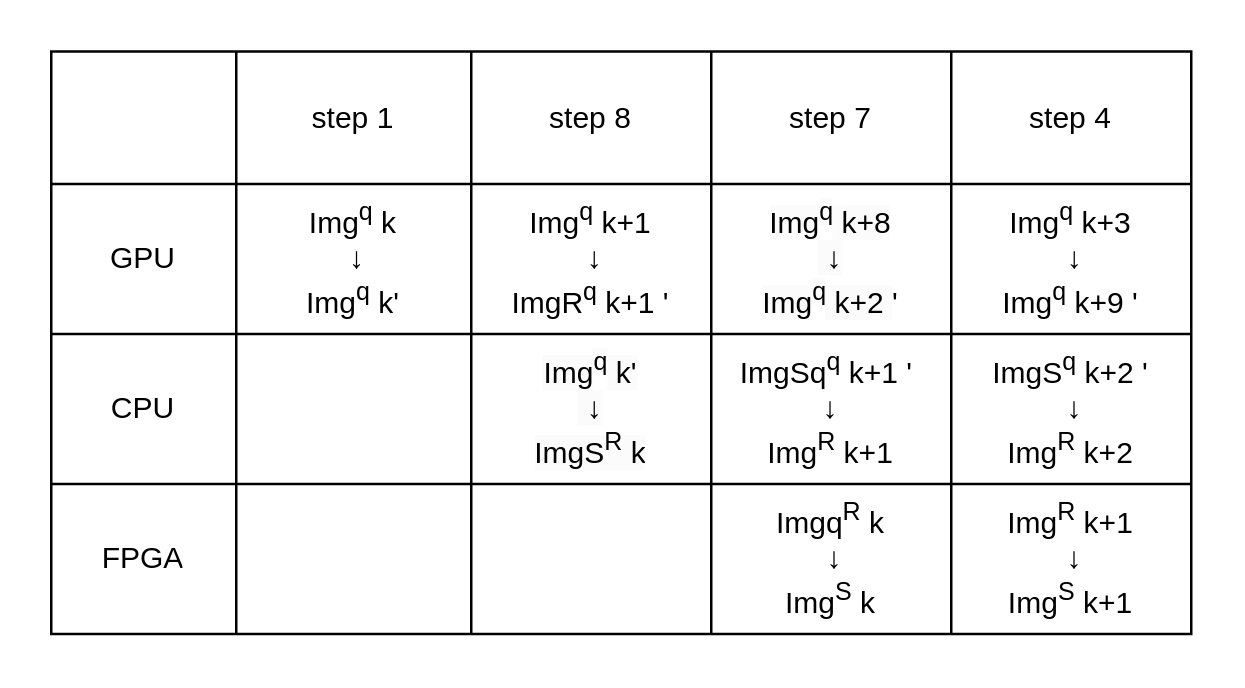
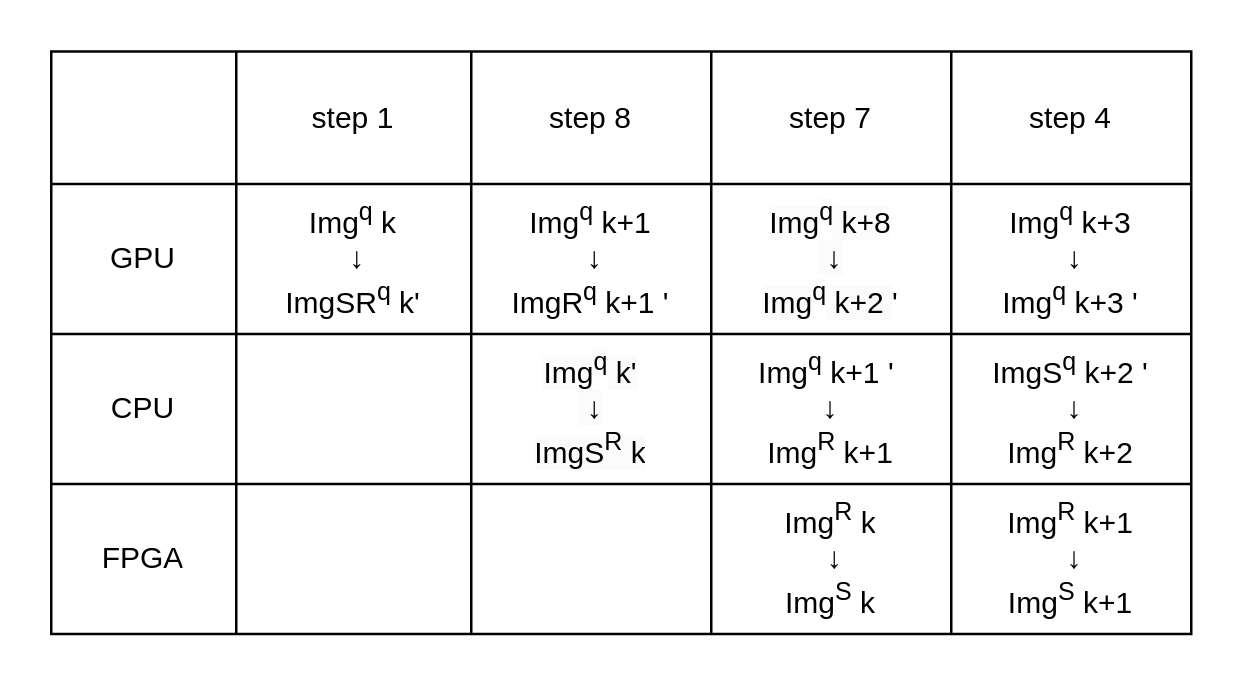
(354, 259) -> (354, 259)
(1071, 259) -> (1071, 259)
(831, 409) -> (831, 409)
(831, 559) -> (831, 559)
